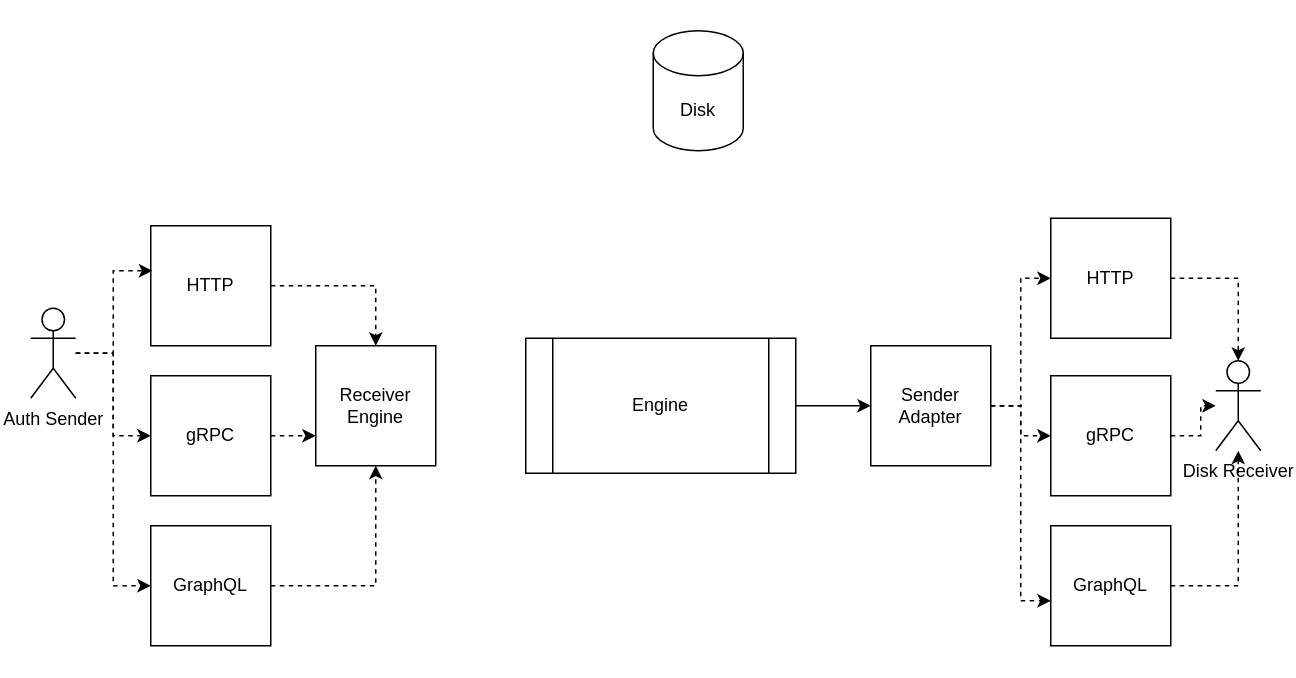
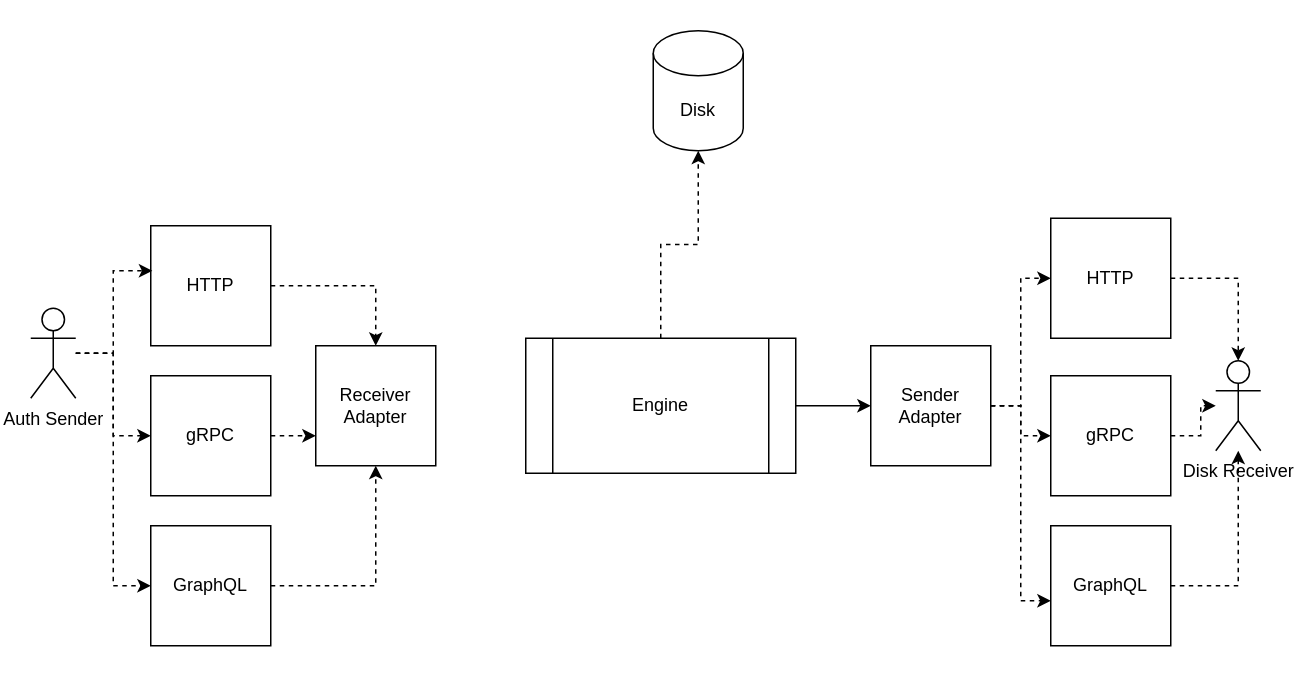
none -> (675, 245)
(376, 406) -> (376, 406)
